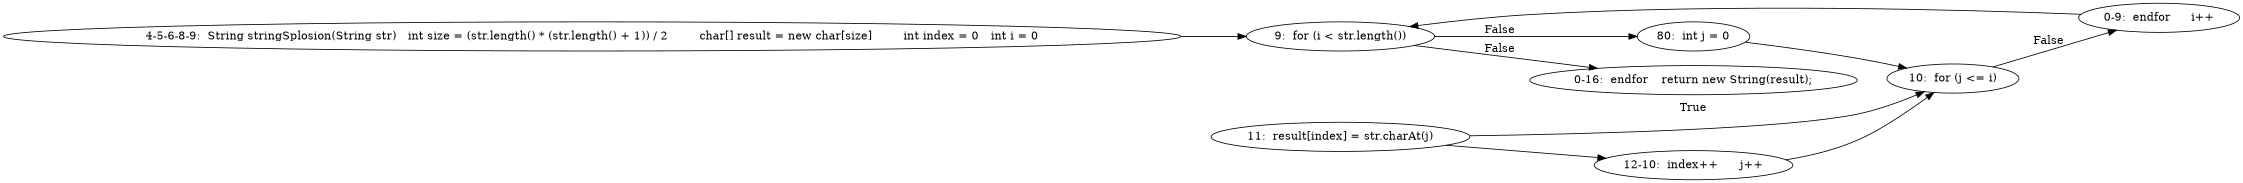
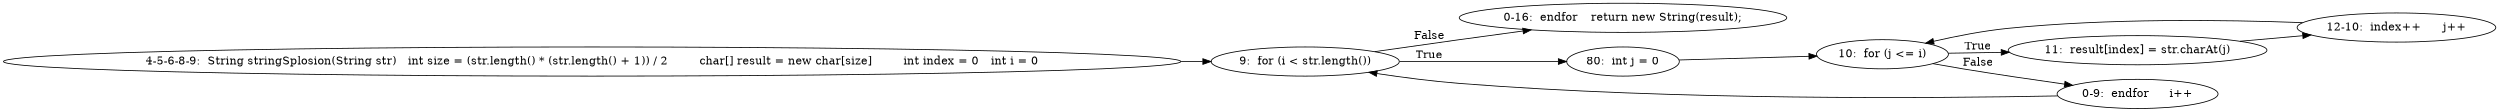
(1500, 30) -> (1429, 55)
(1695, 129) -> (1975, 53)
